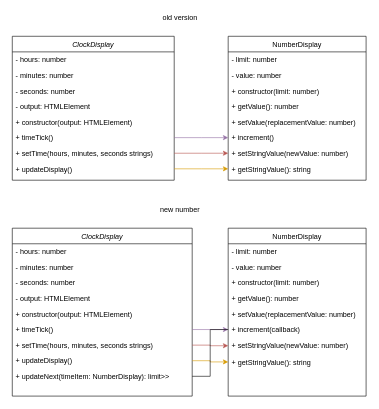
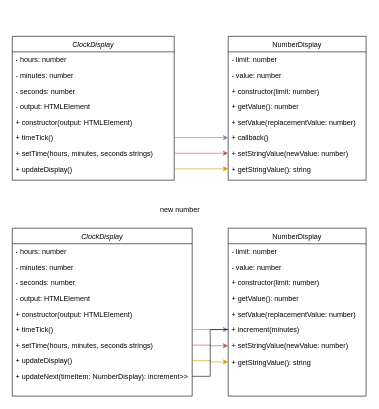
(180, 18) -> none
(256, 138) -> (253, 138)
(270, 330) -> (269, 330)
(98, 377) -> (108, 377)
